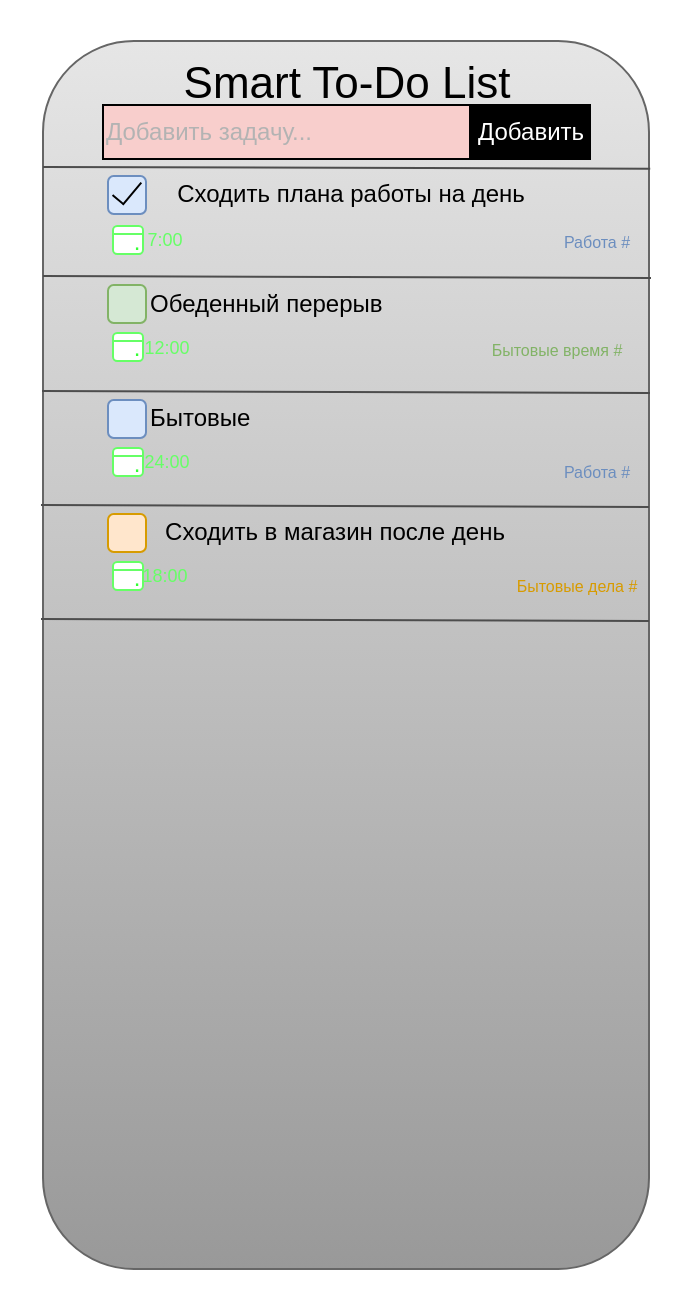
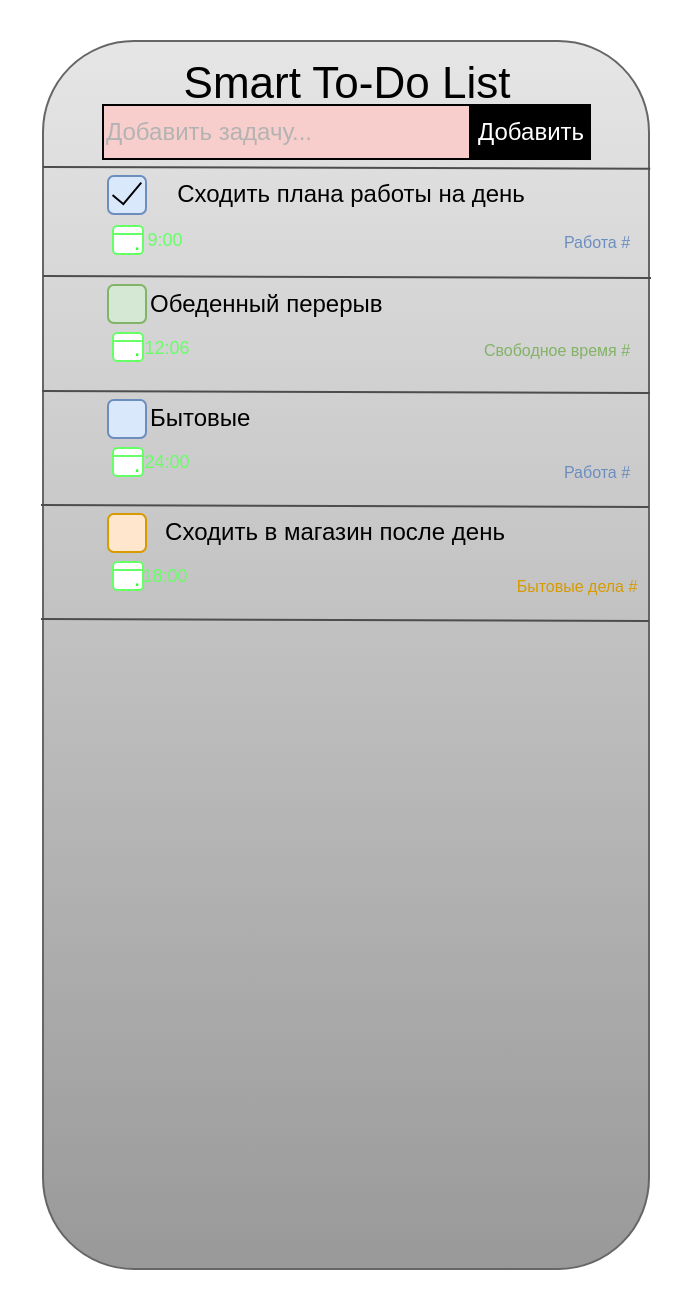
(166, 239) -> (166, 239)
(168, 347) -> (168, 347)
(558, 349) -> (558, 349)
